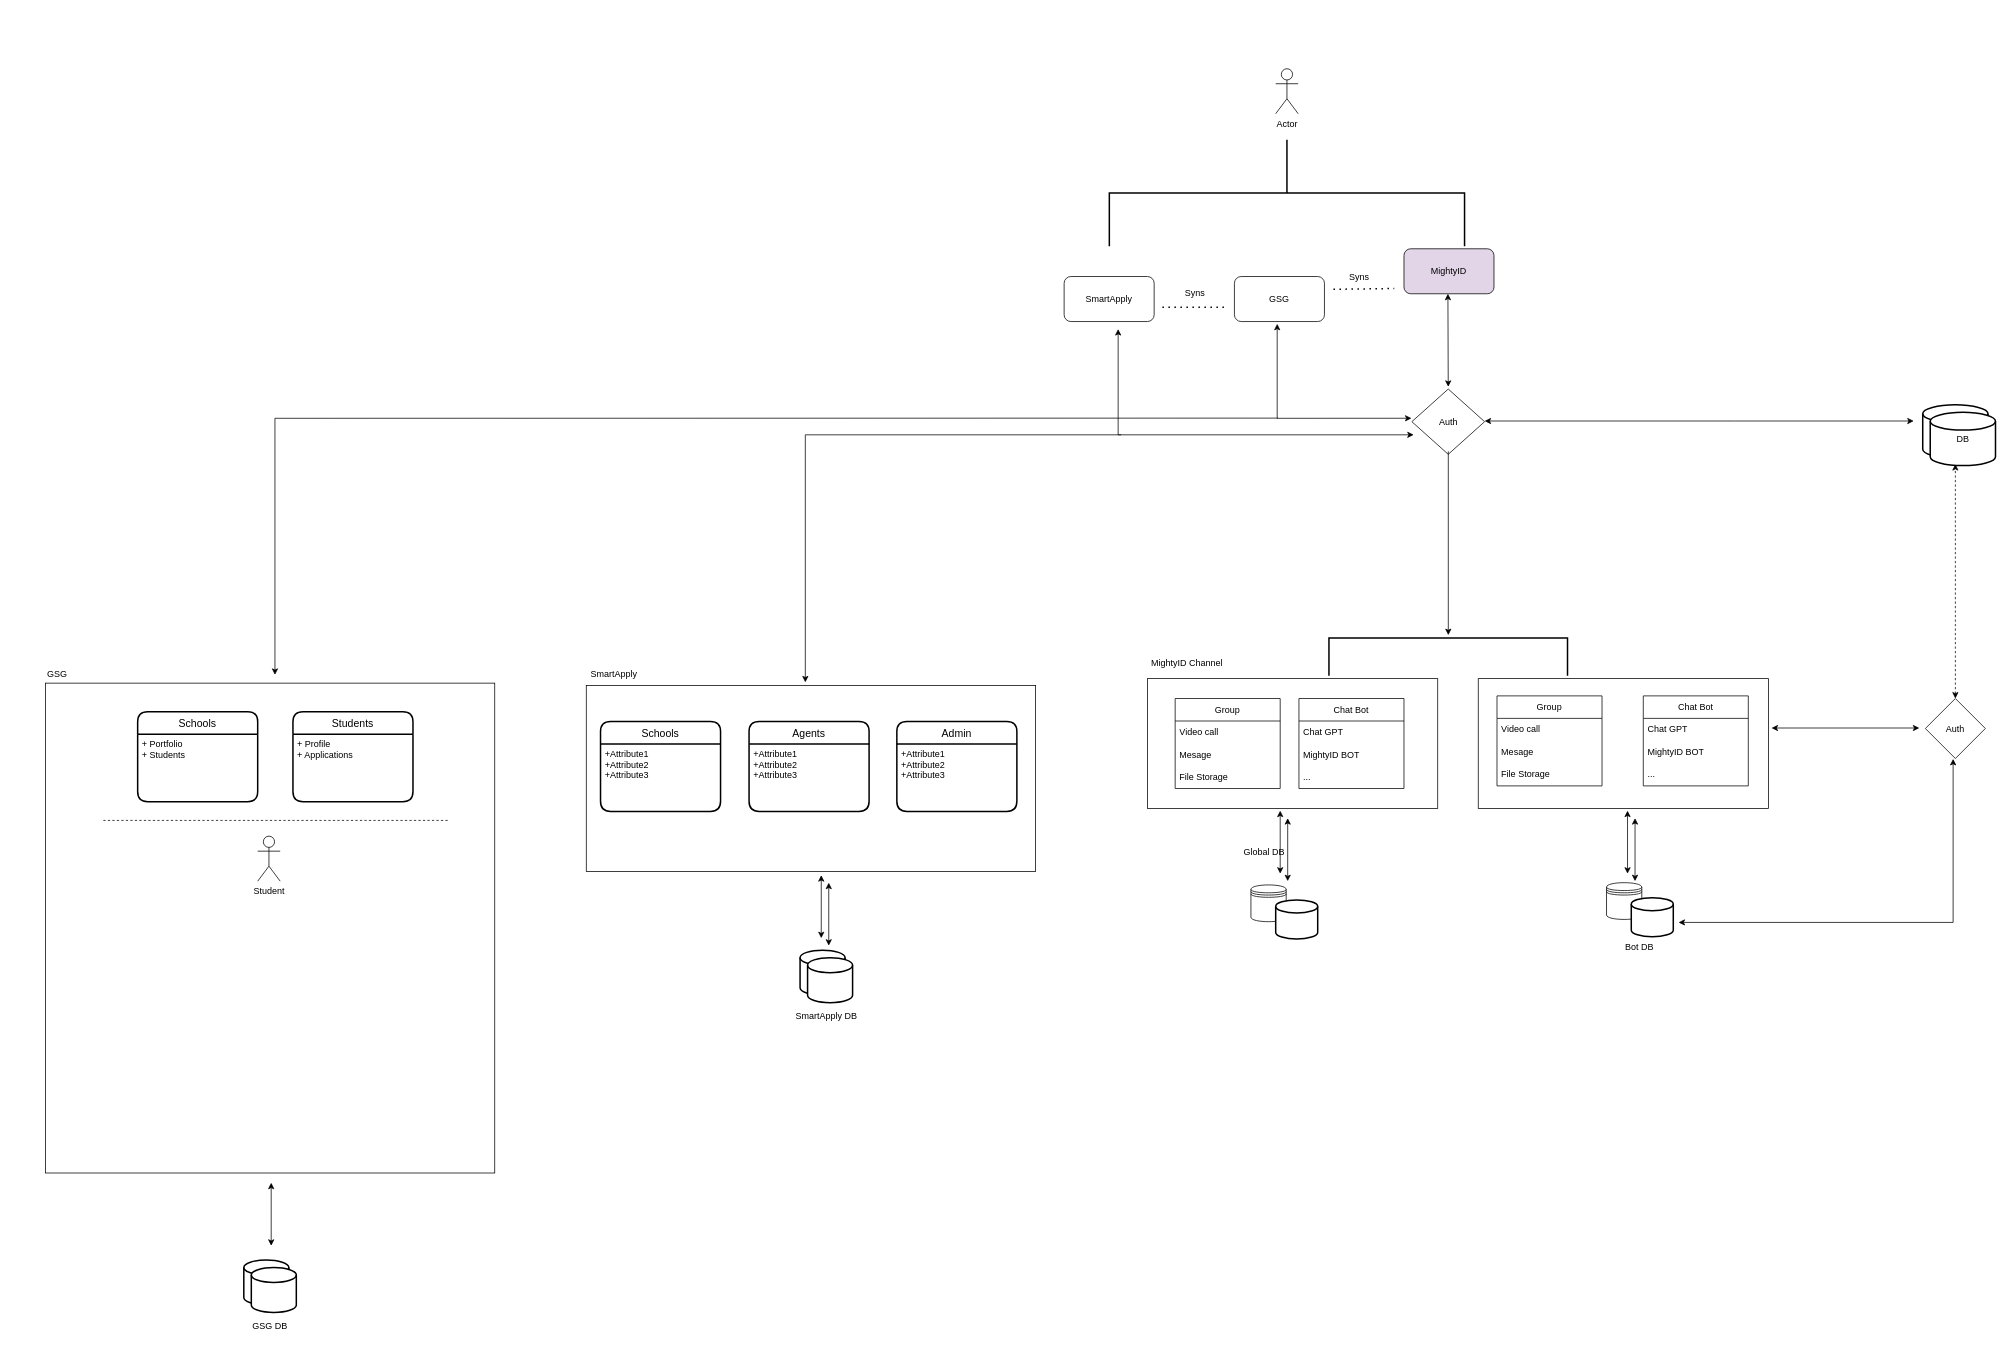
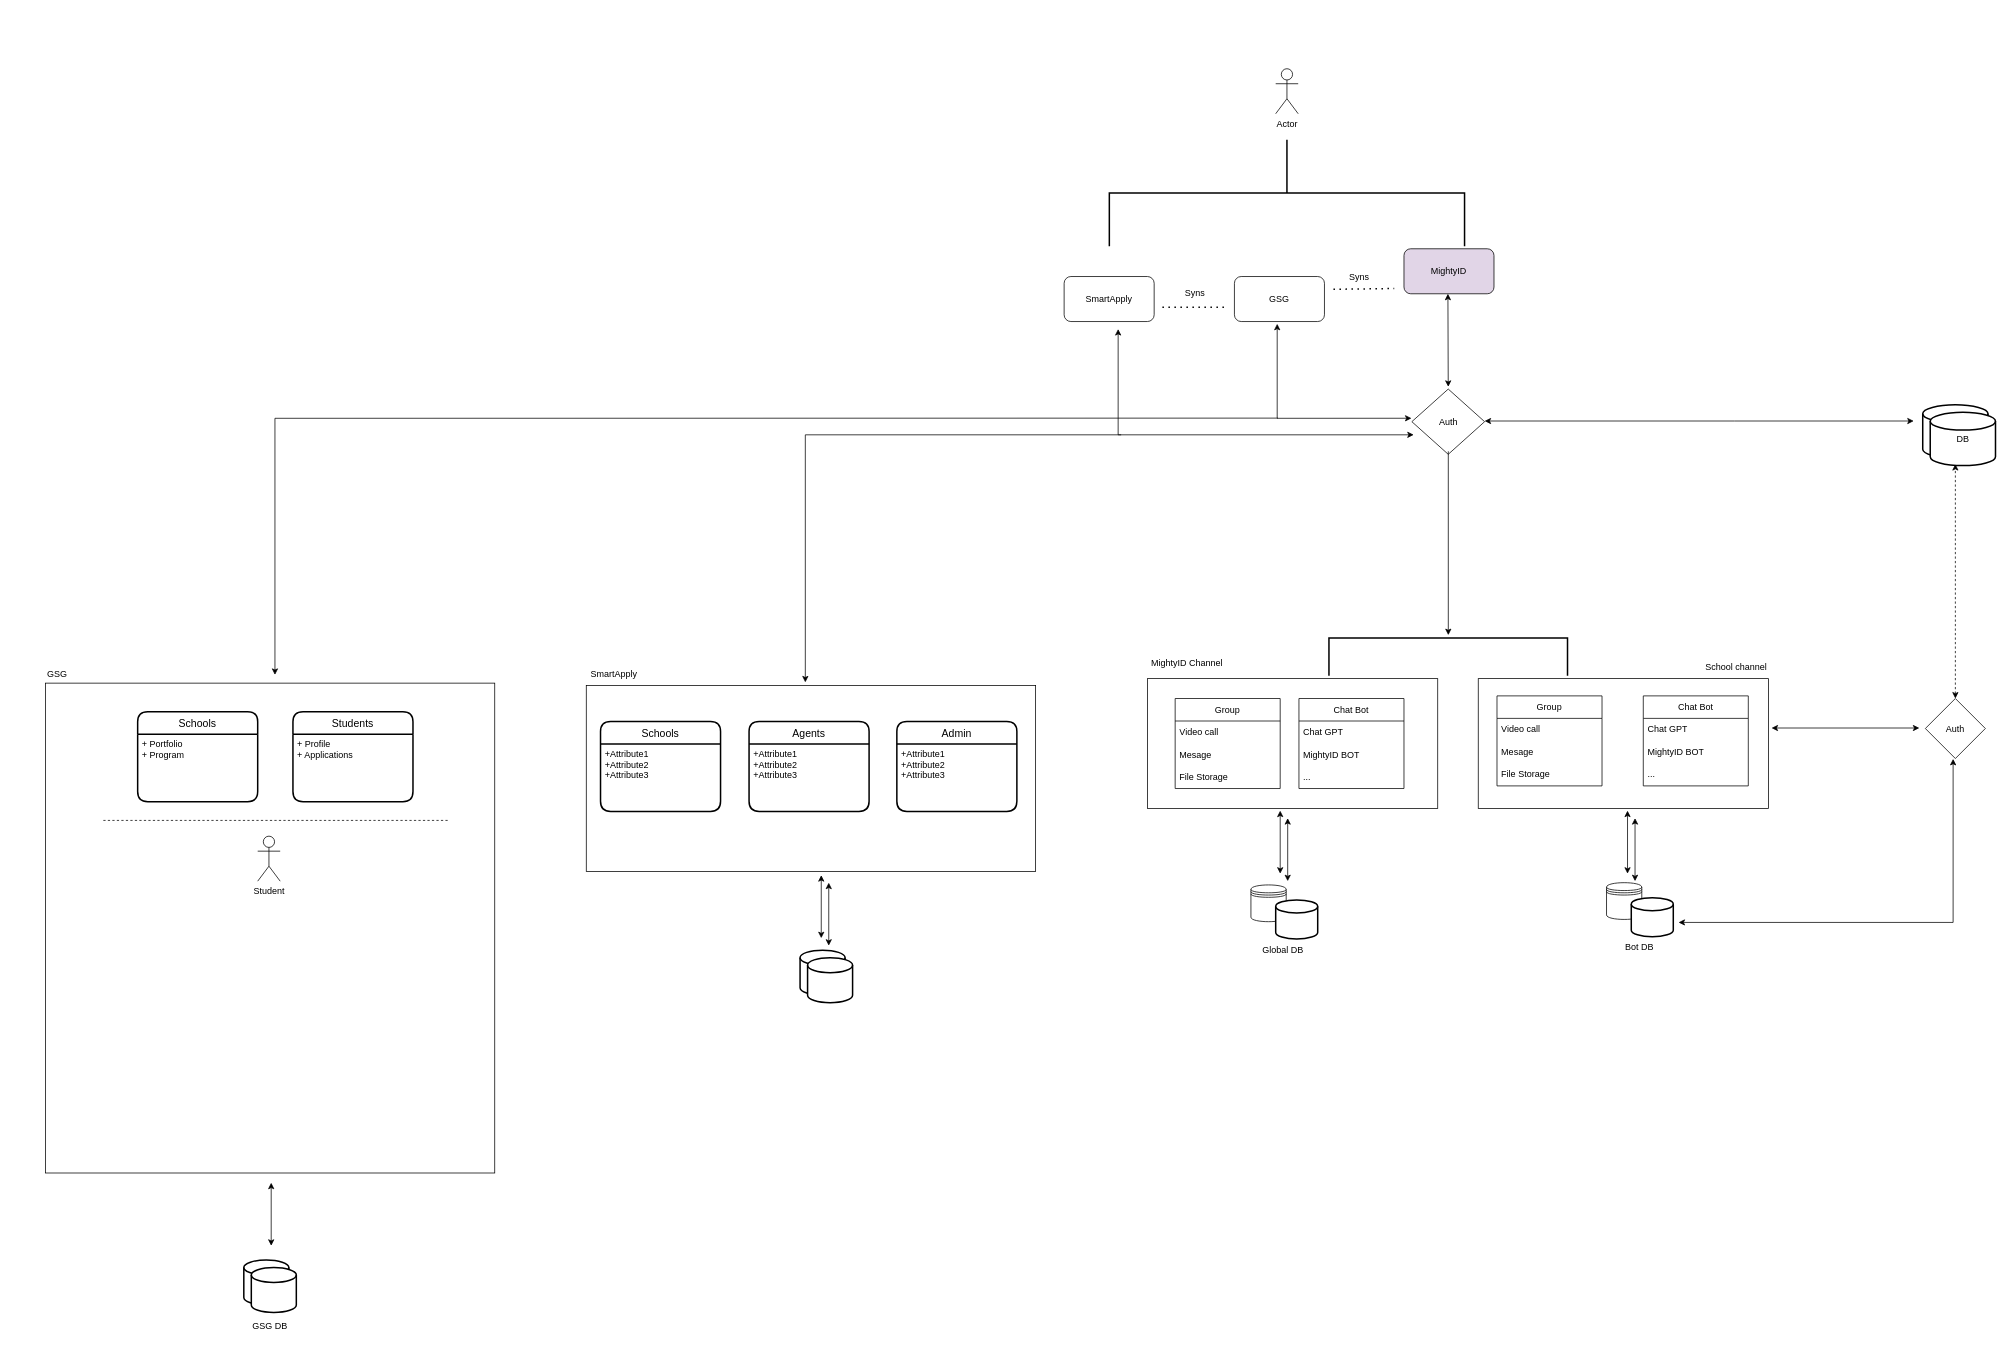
none -> (1721, 667)
(166, 744) -> (166, 744)
(1264, 852) -> (1283, 950)
(826, 1016) -> none
